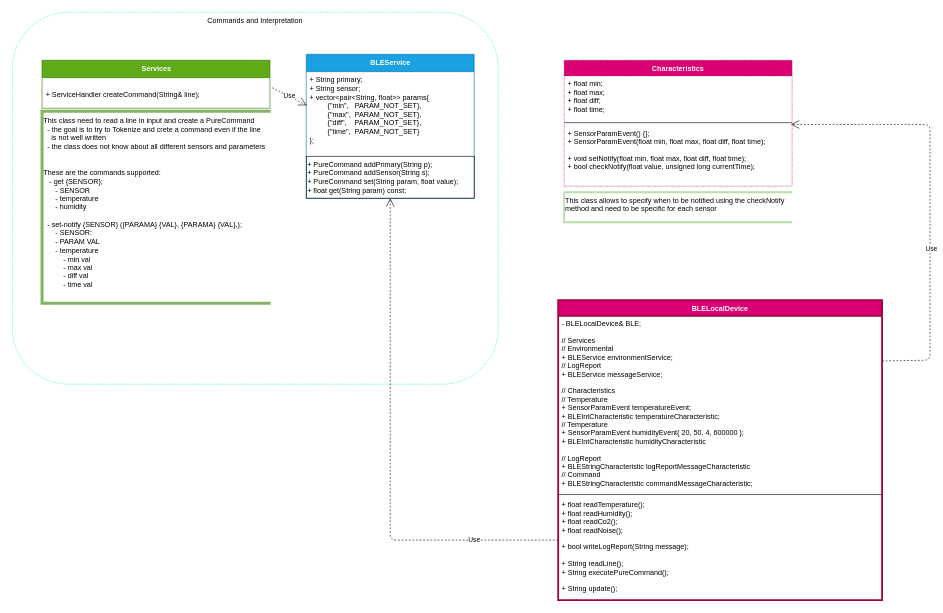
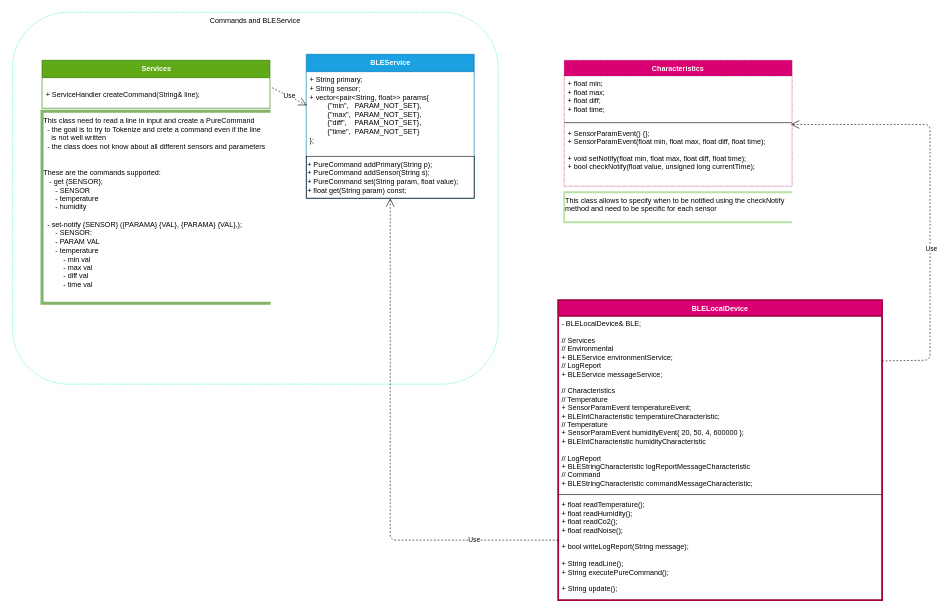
(255, 21) -> (255, 21)
